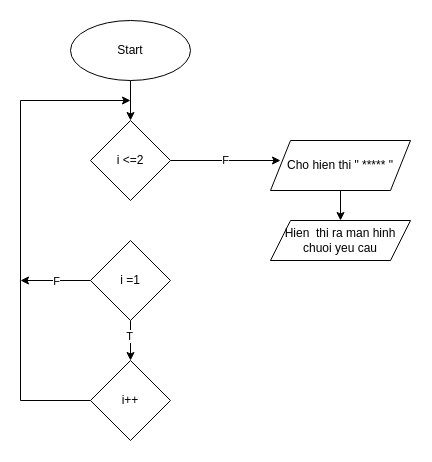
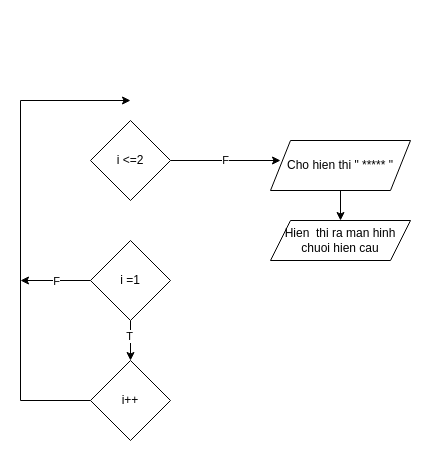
(131, 51) -> none
(131, 97) -> none
(341, 241) -> (341, 241)
